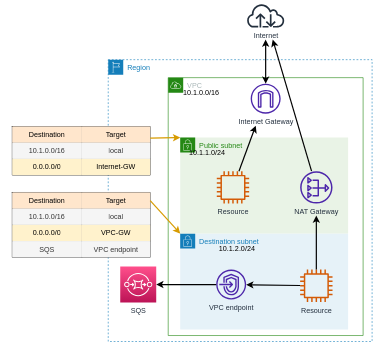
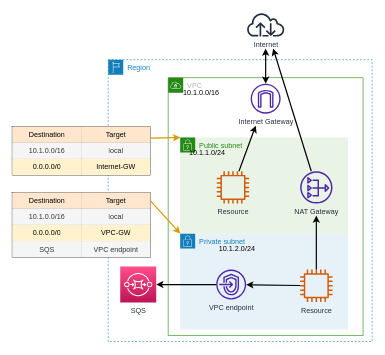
(266, 15) -> (266, 24)
(233, 242) -> (226, 242)
